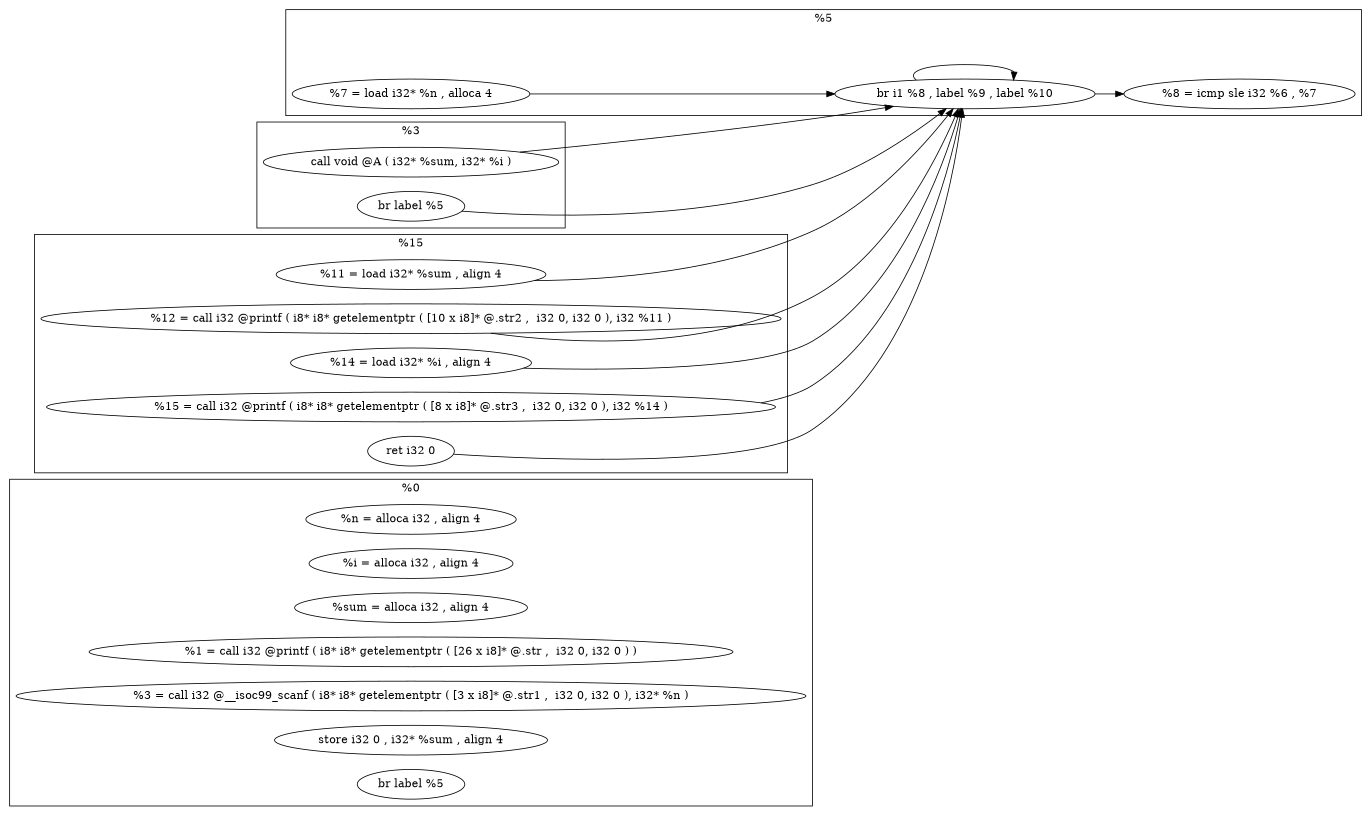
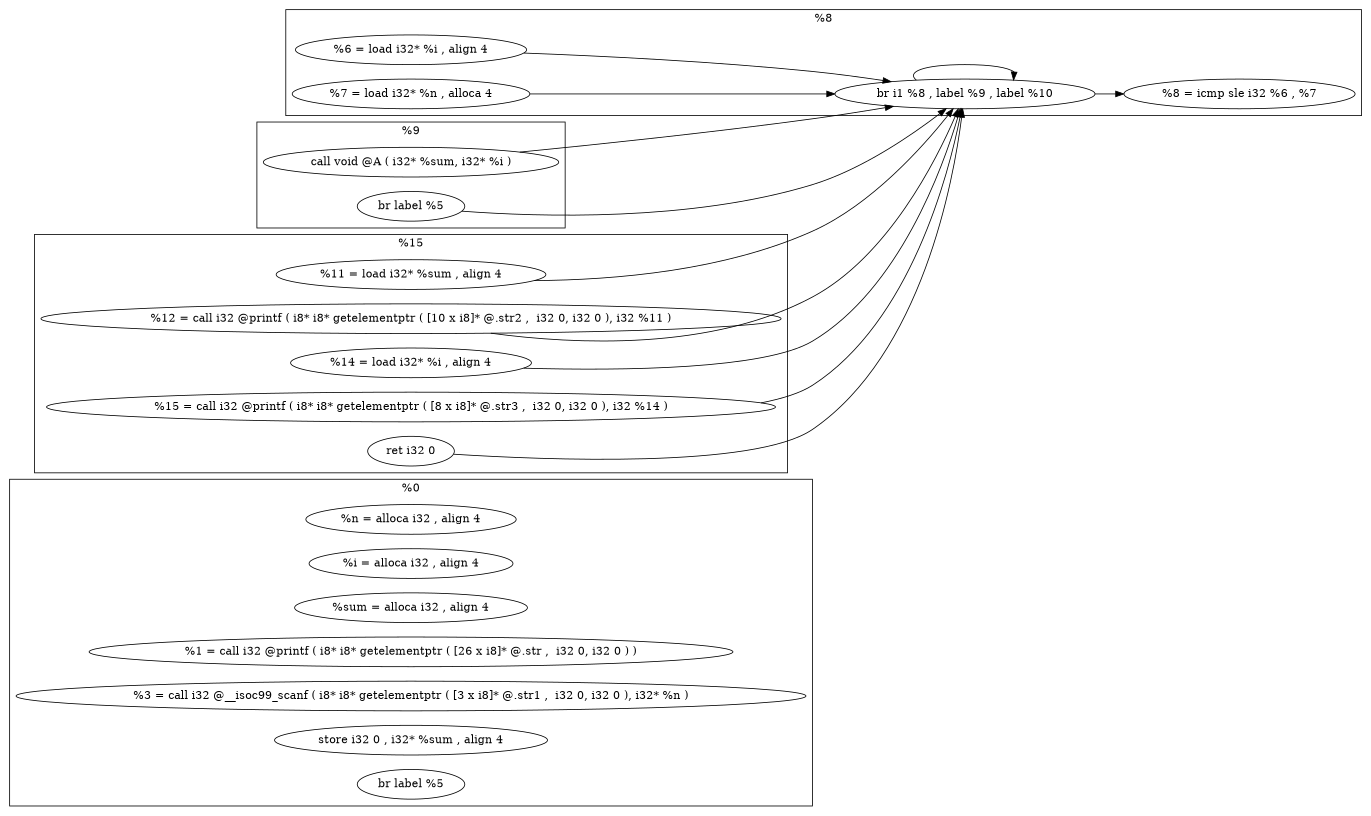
(824, 19) -> (824, 19)
none -> (411, 50)
(411, 131) -> (411, 131)
